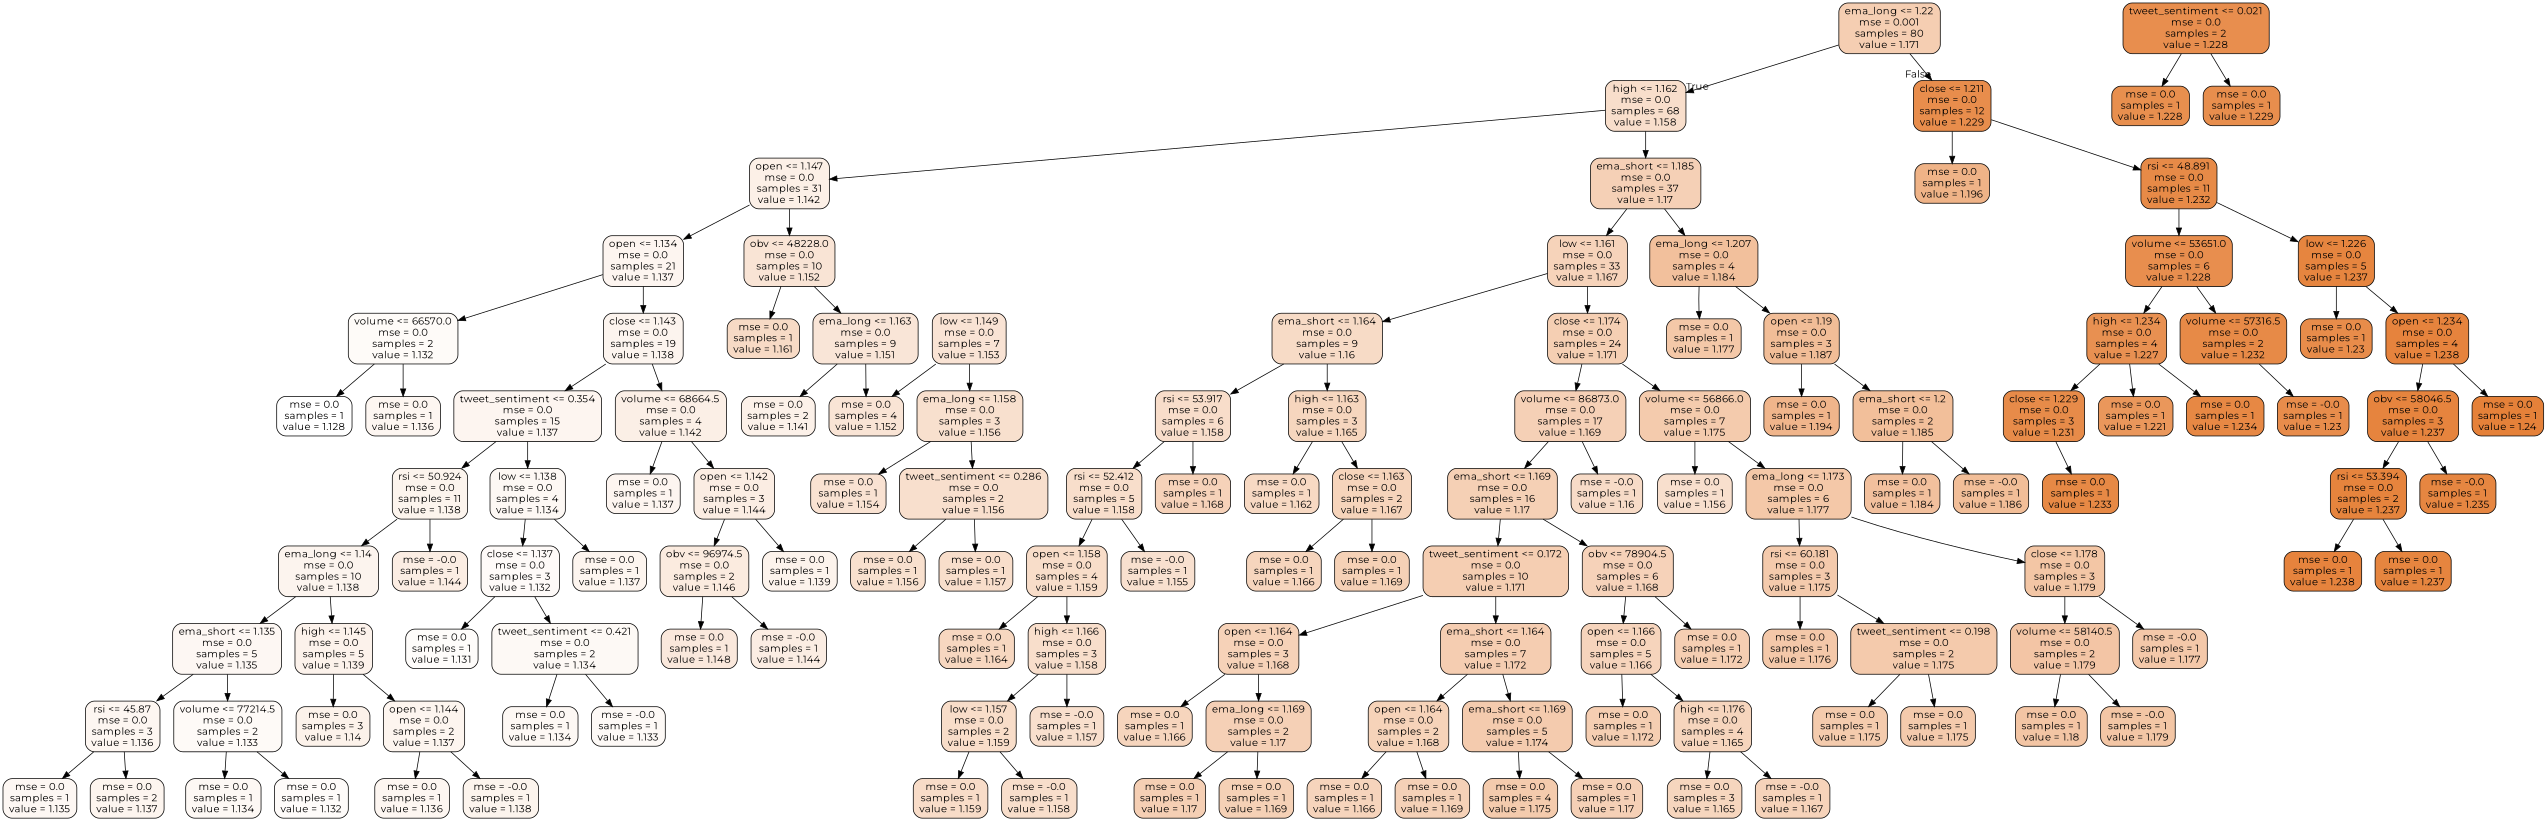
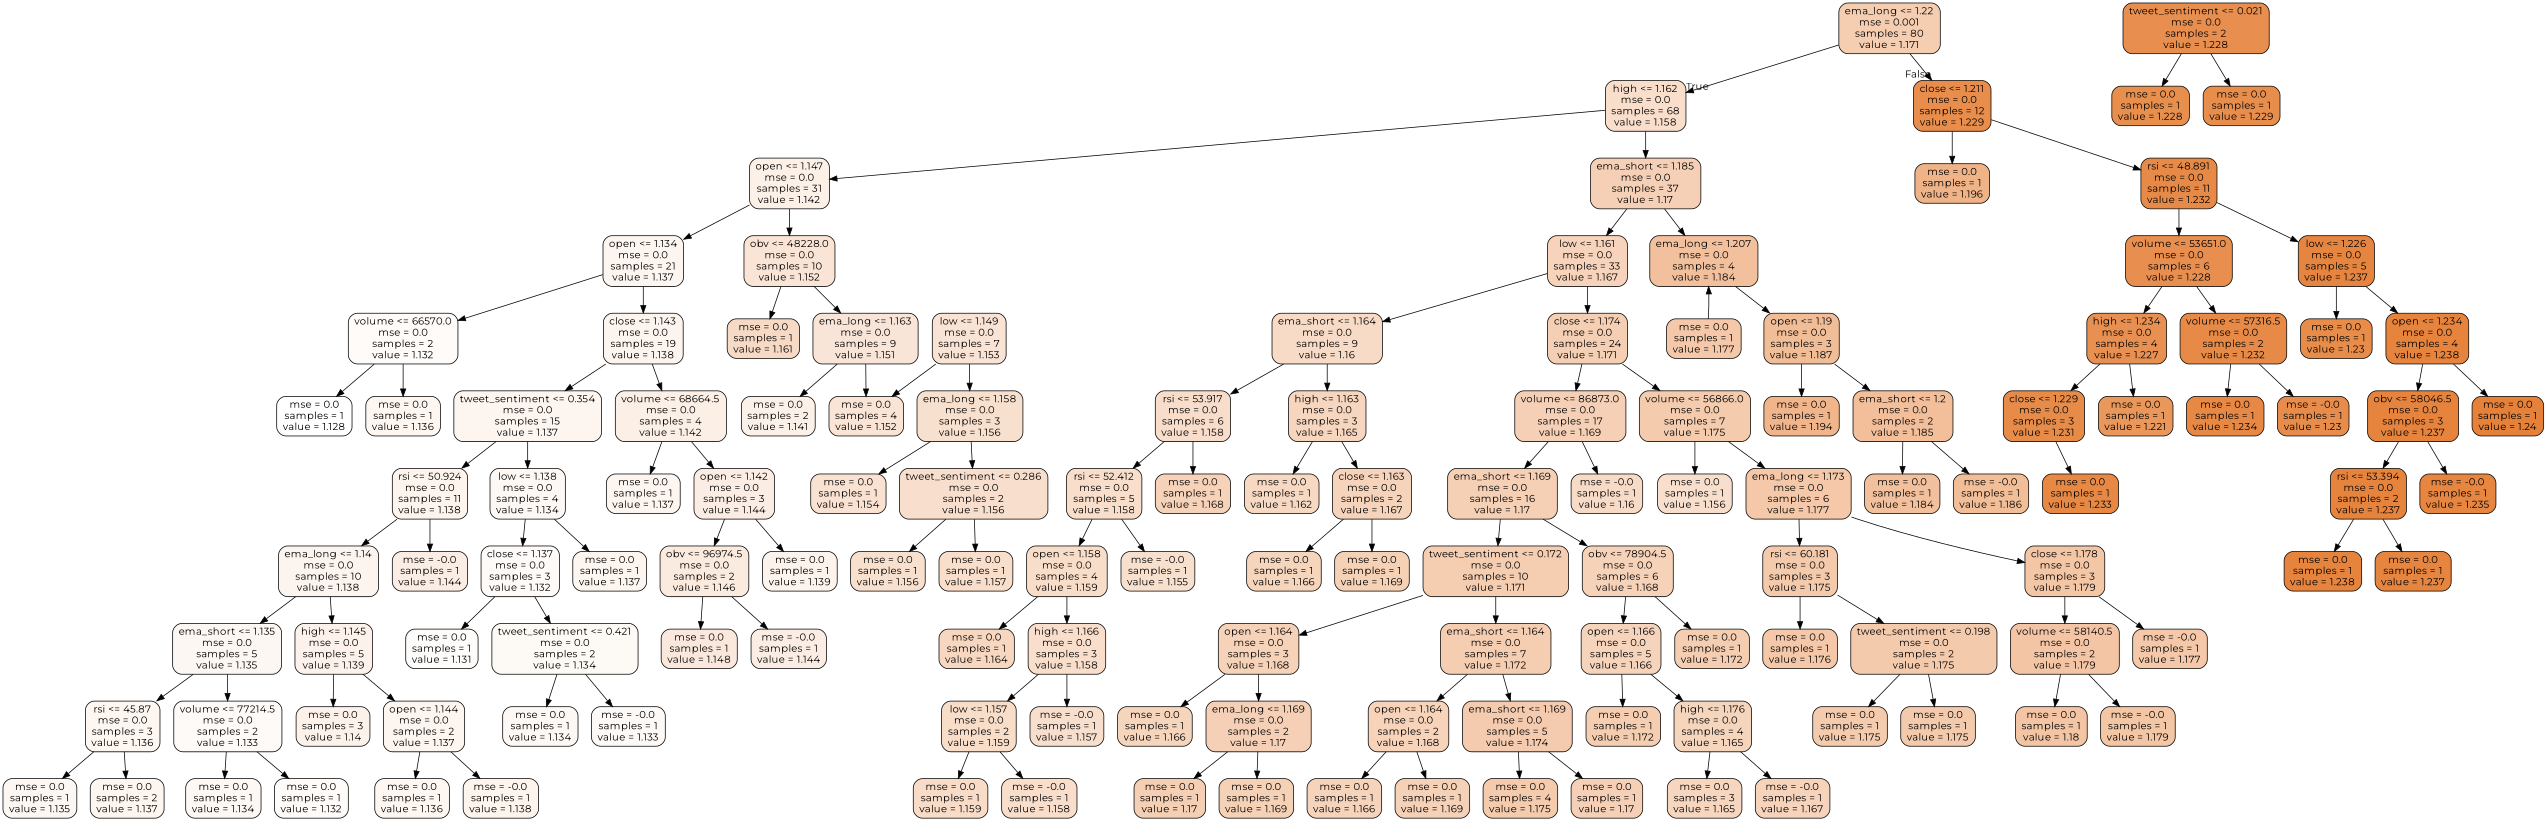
(1699, 299) -> (1709, 306)
(2177, 378) -> (2229, 376)
